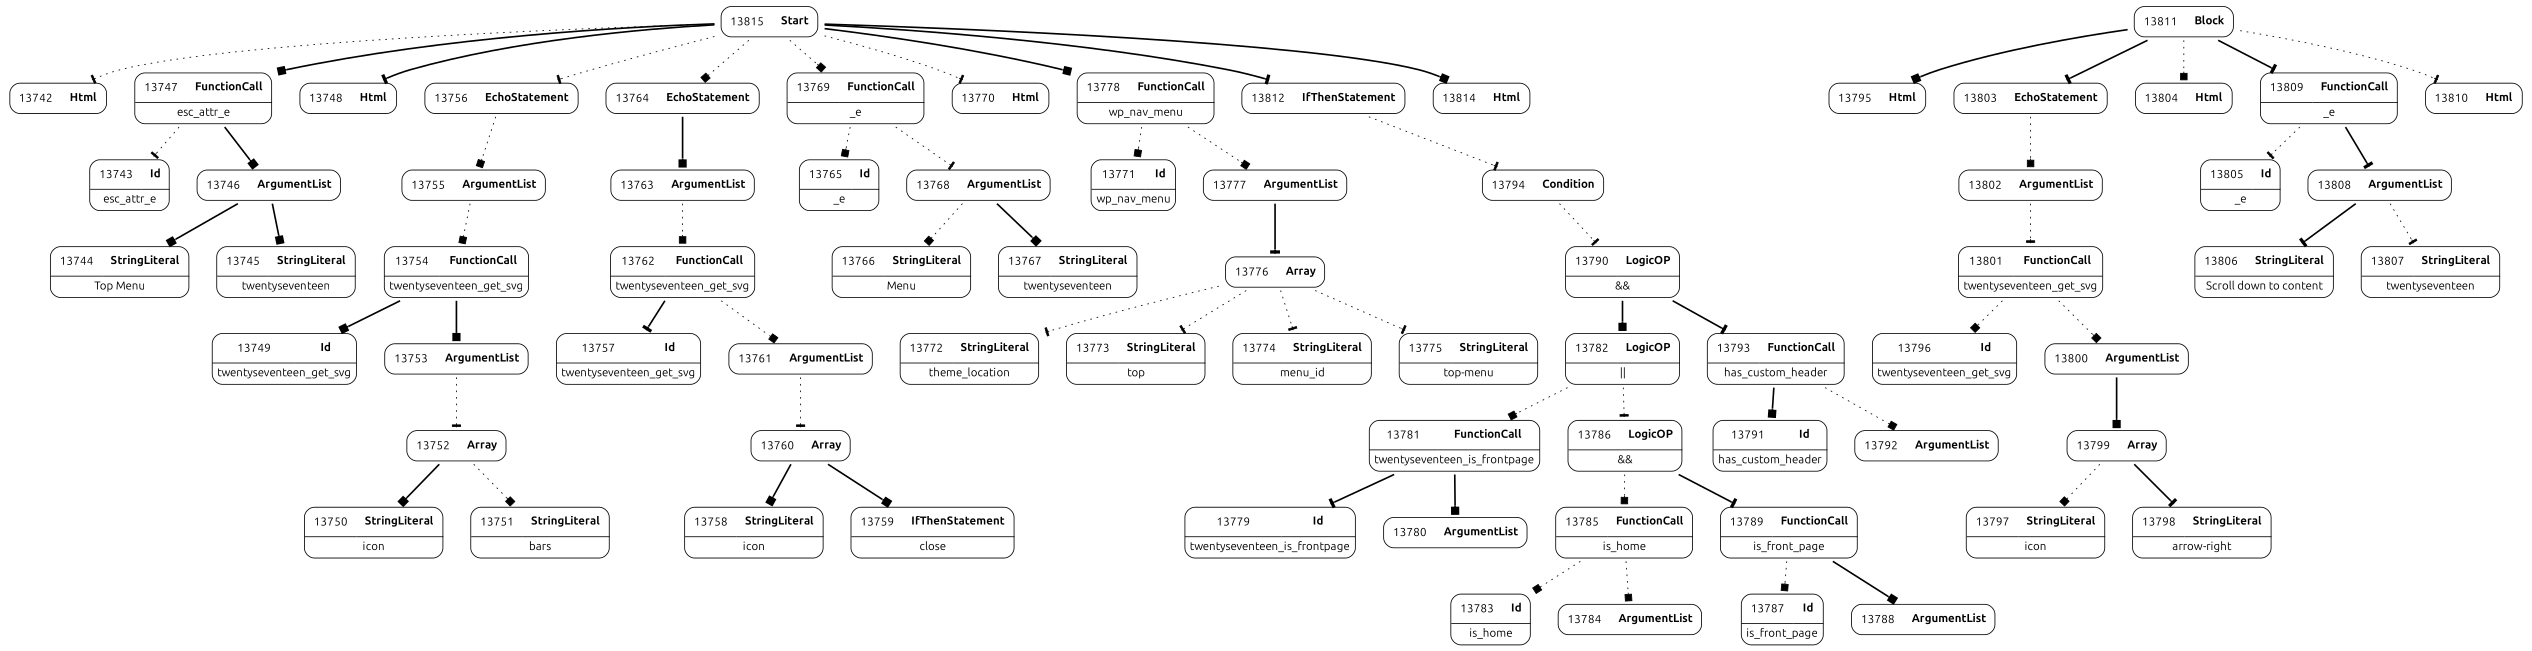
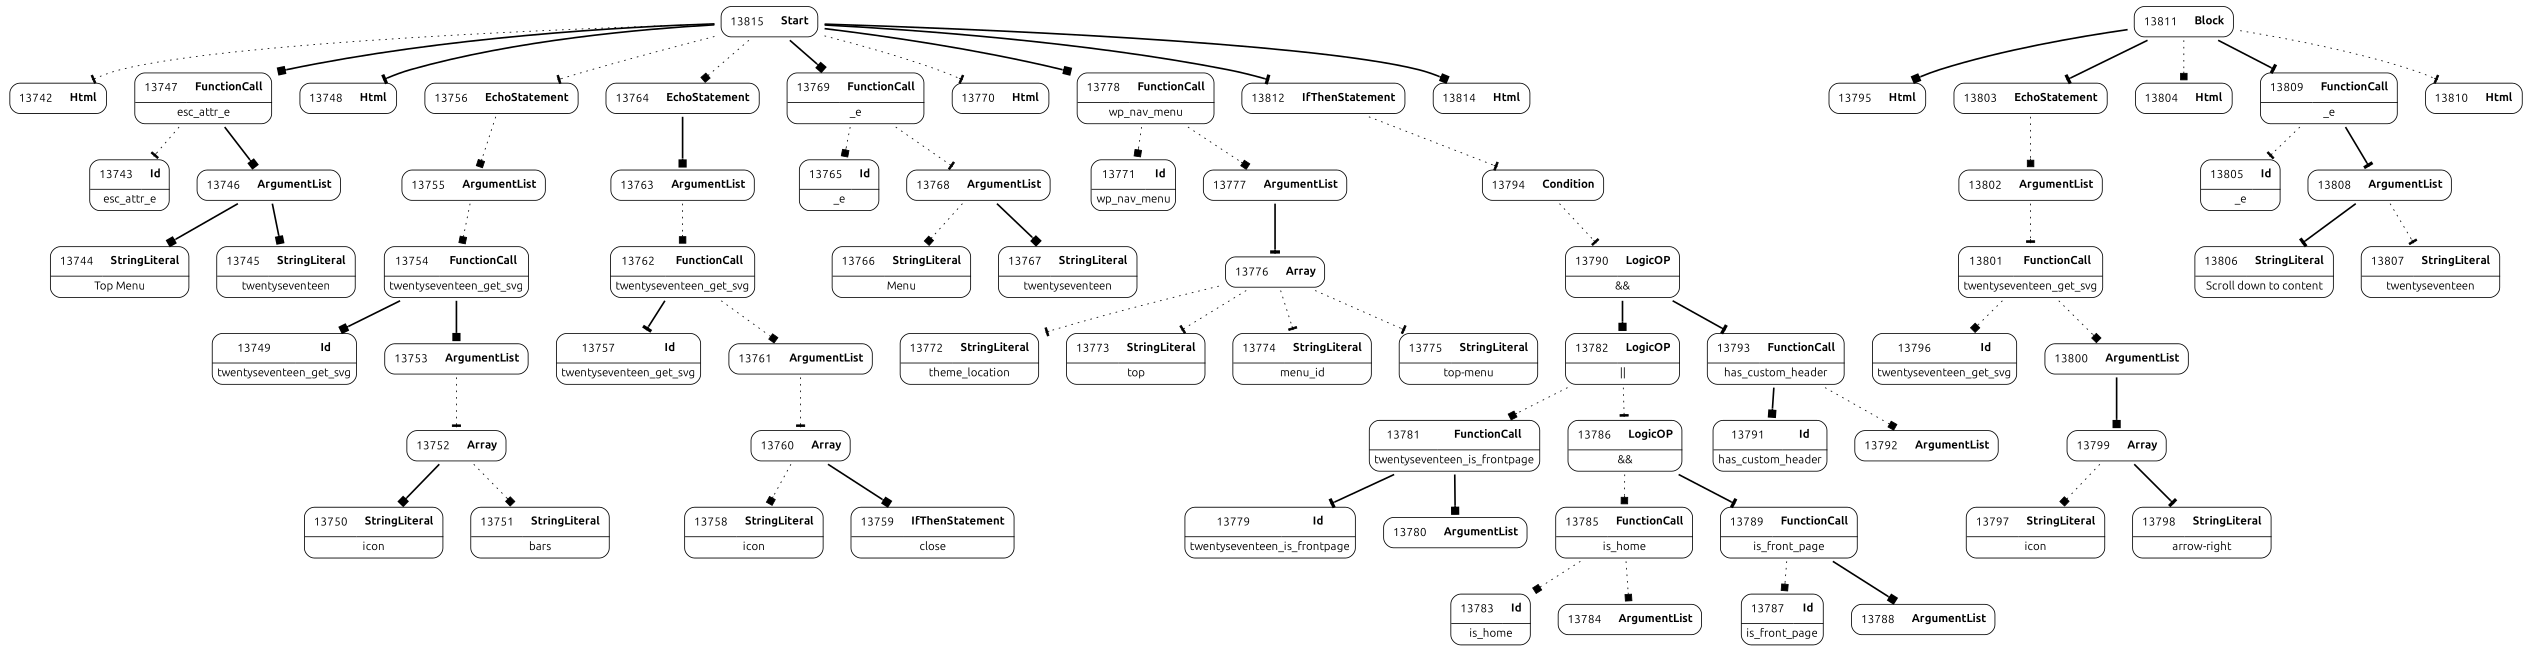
(803, 52) -> (803, 52)
(782, 480) -> (782, 480)
